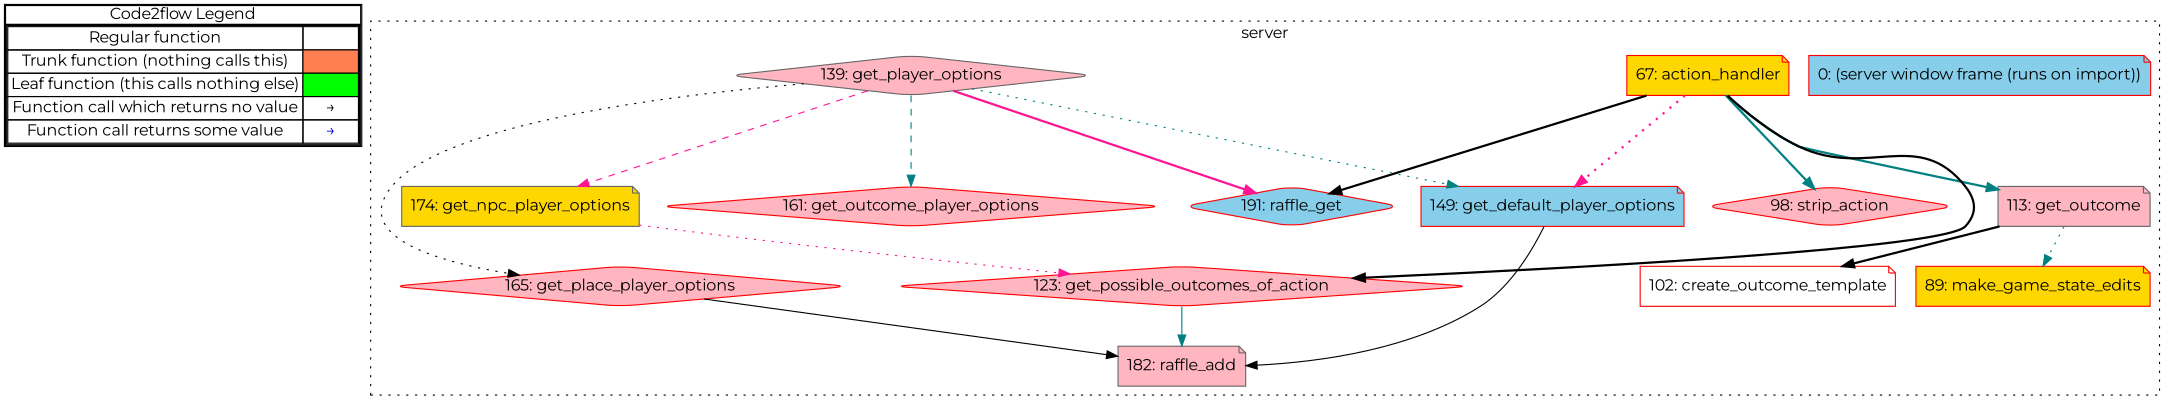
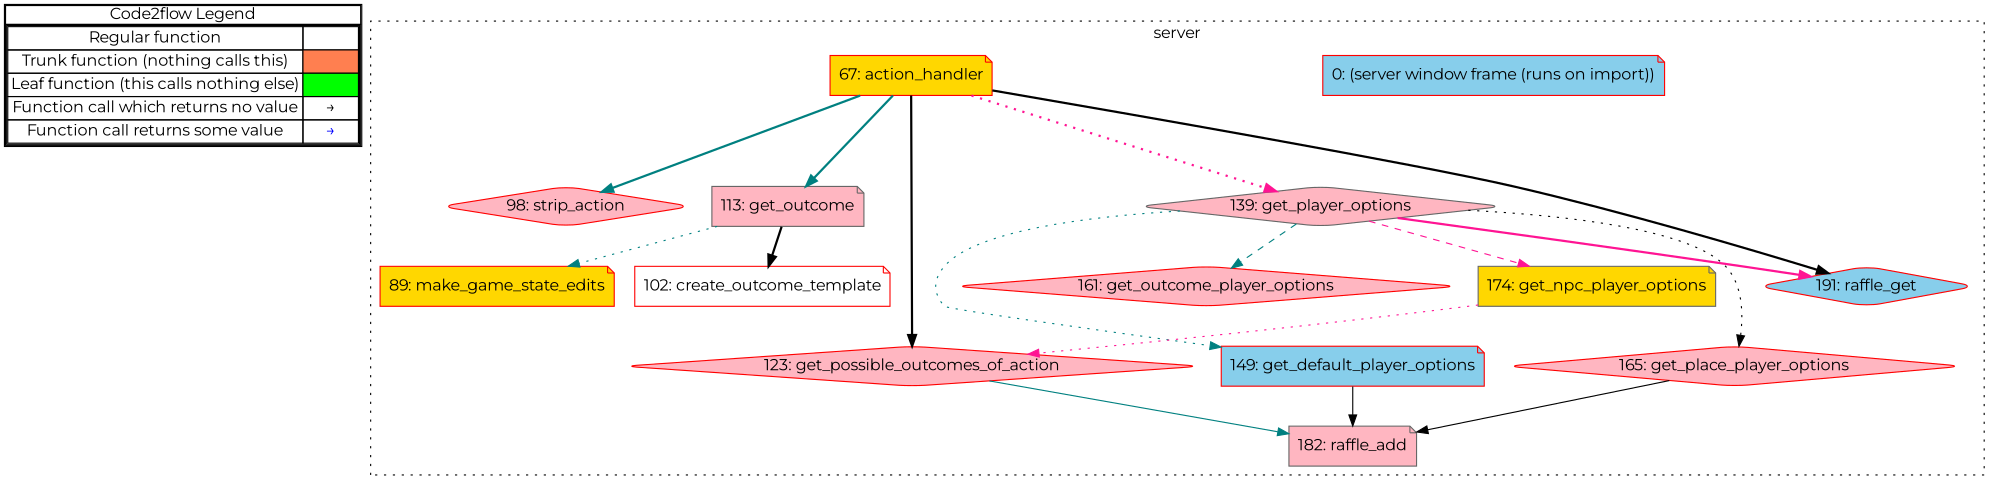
(1635, 137) -> (1118, 142)
